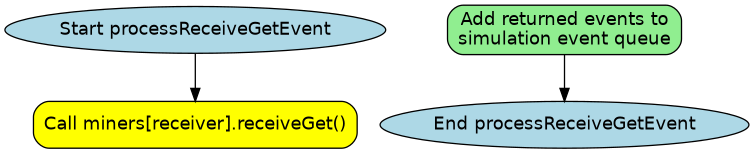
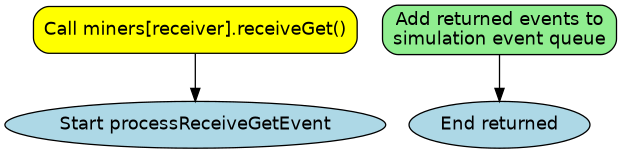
(195, 71) -> (195, 71)
(565, 125) -> (500, 125)
